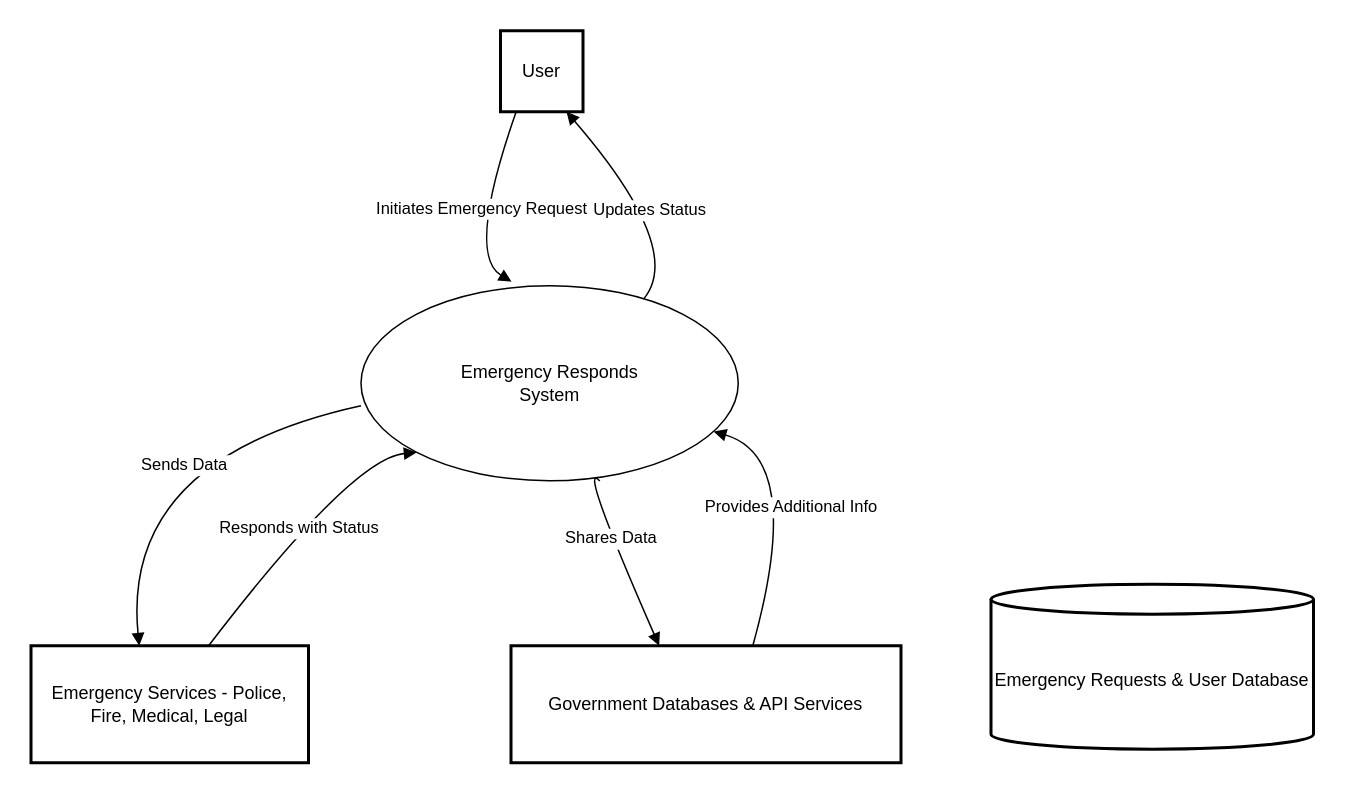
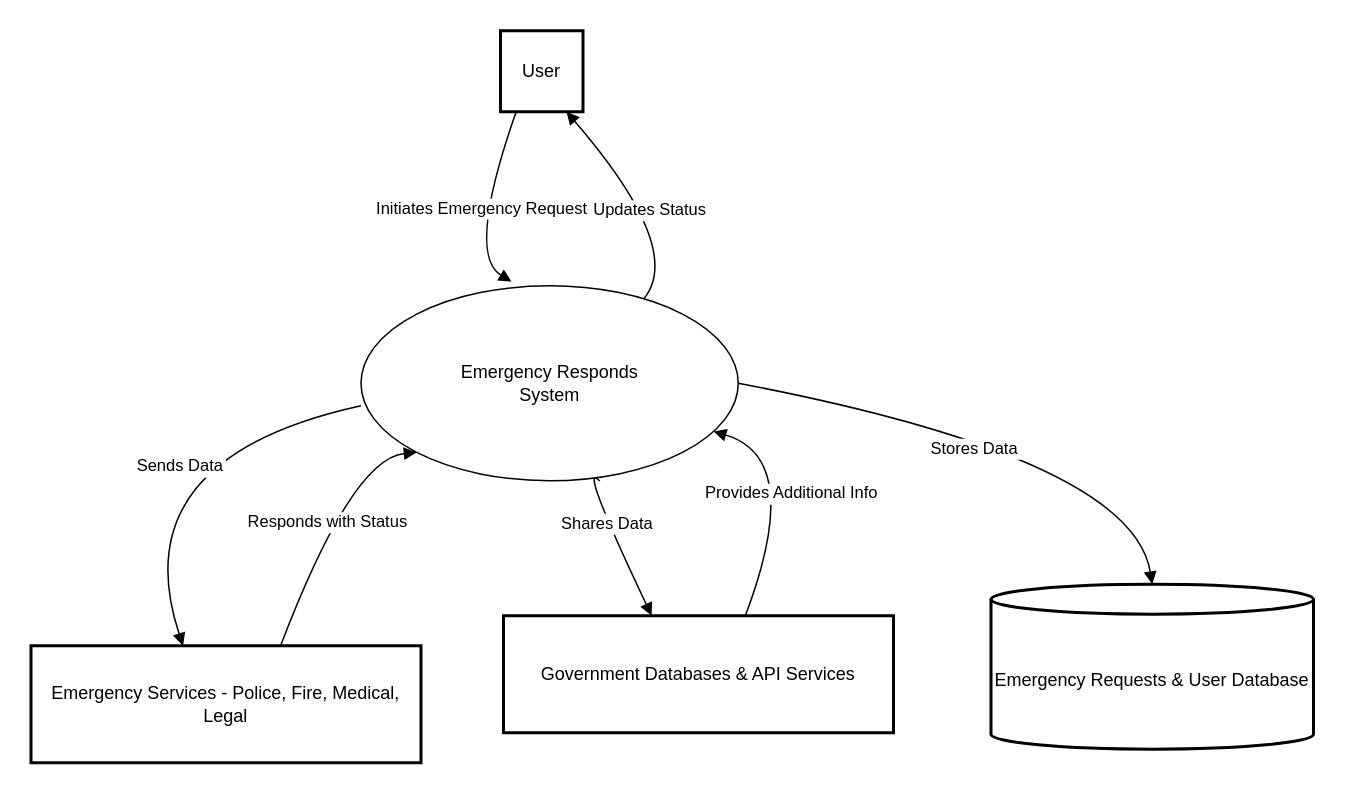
none -> (852, 408)
(170, 704) -> (226, 704)
(706, 704) -> (698, 674)
